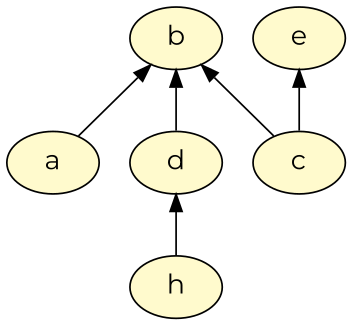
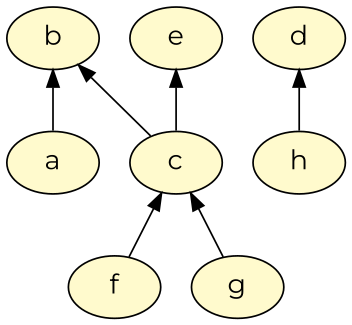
(176, 109) -> none
none -> (115, 287)
none -> (238, 287)
